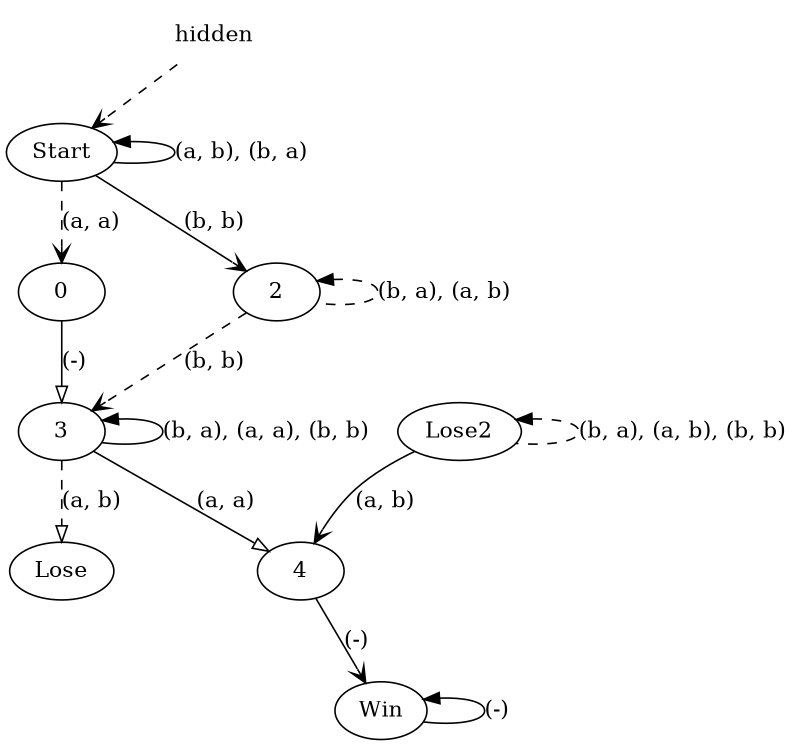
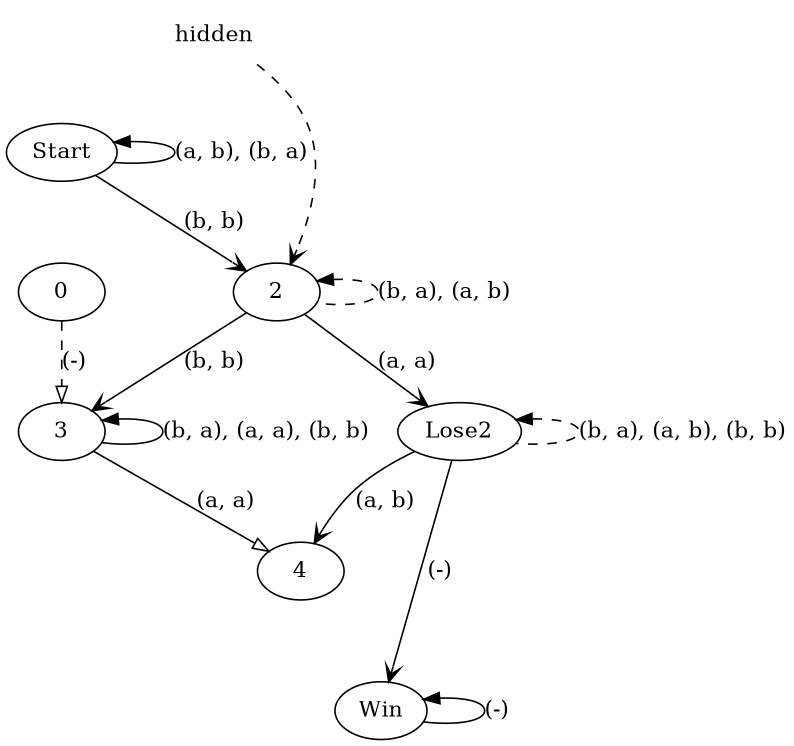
(141, 91) -> (314, 148)
(62, 214) -> none
(62, 354) -> (62, 354)
none -> (360, 355)
(176, 357) -> (176, 357)
(62, 571) -> none
(337, 634) -> (422, 564)
